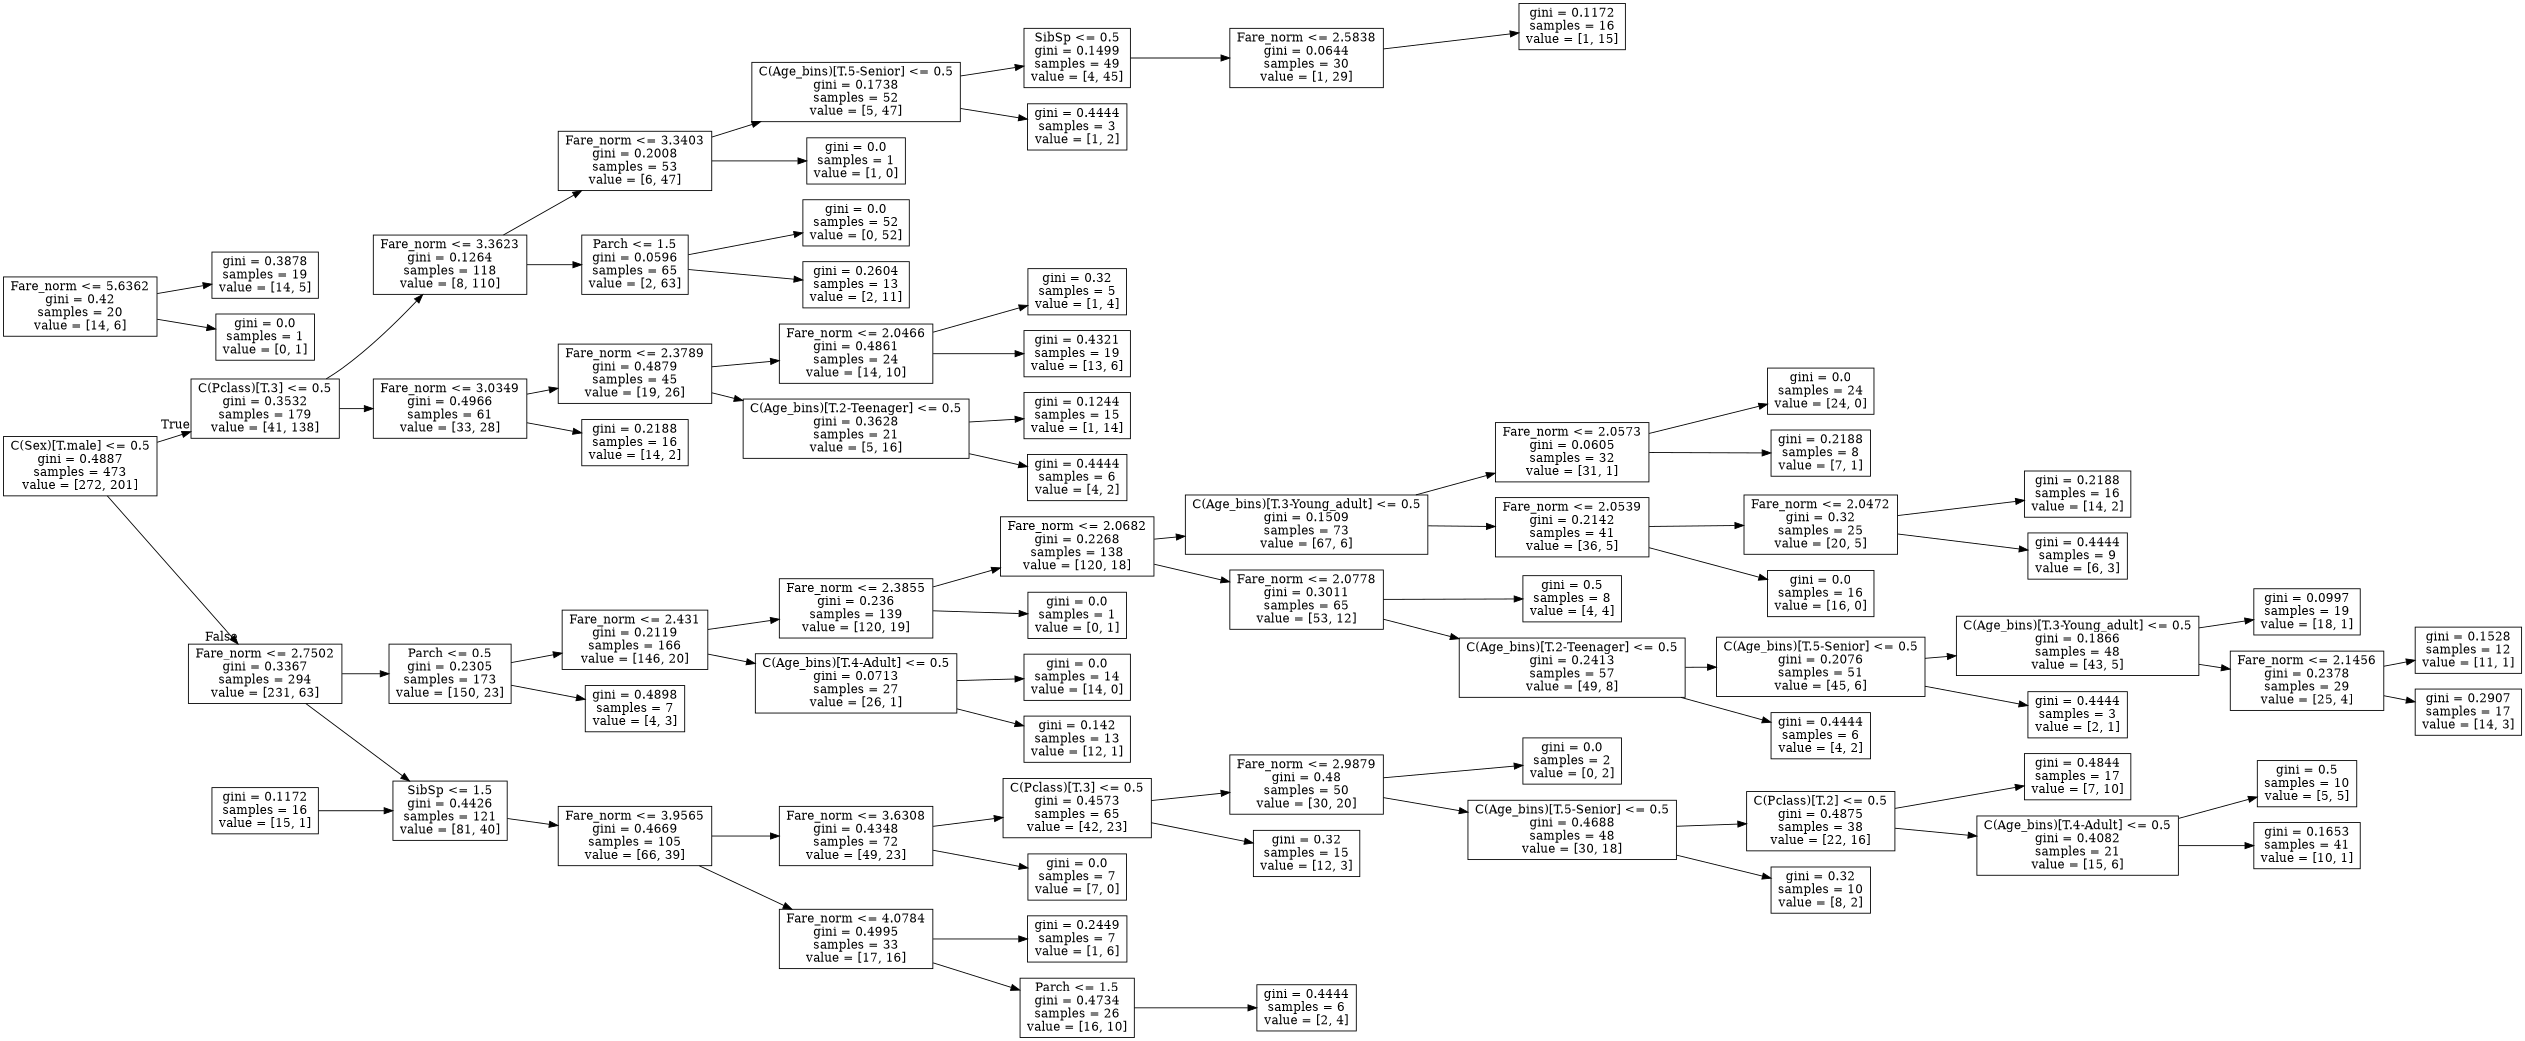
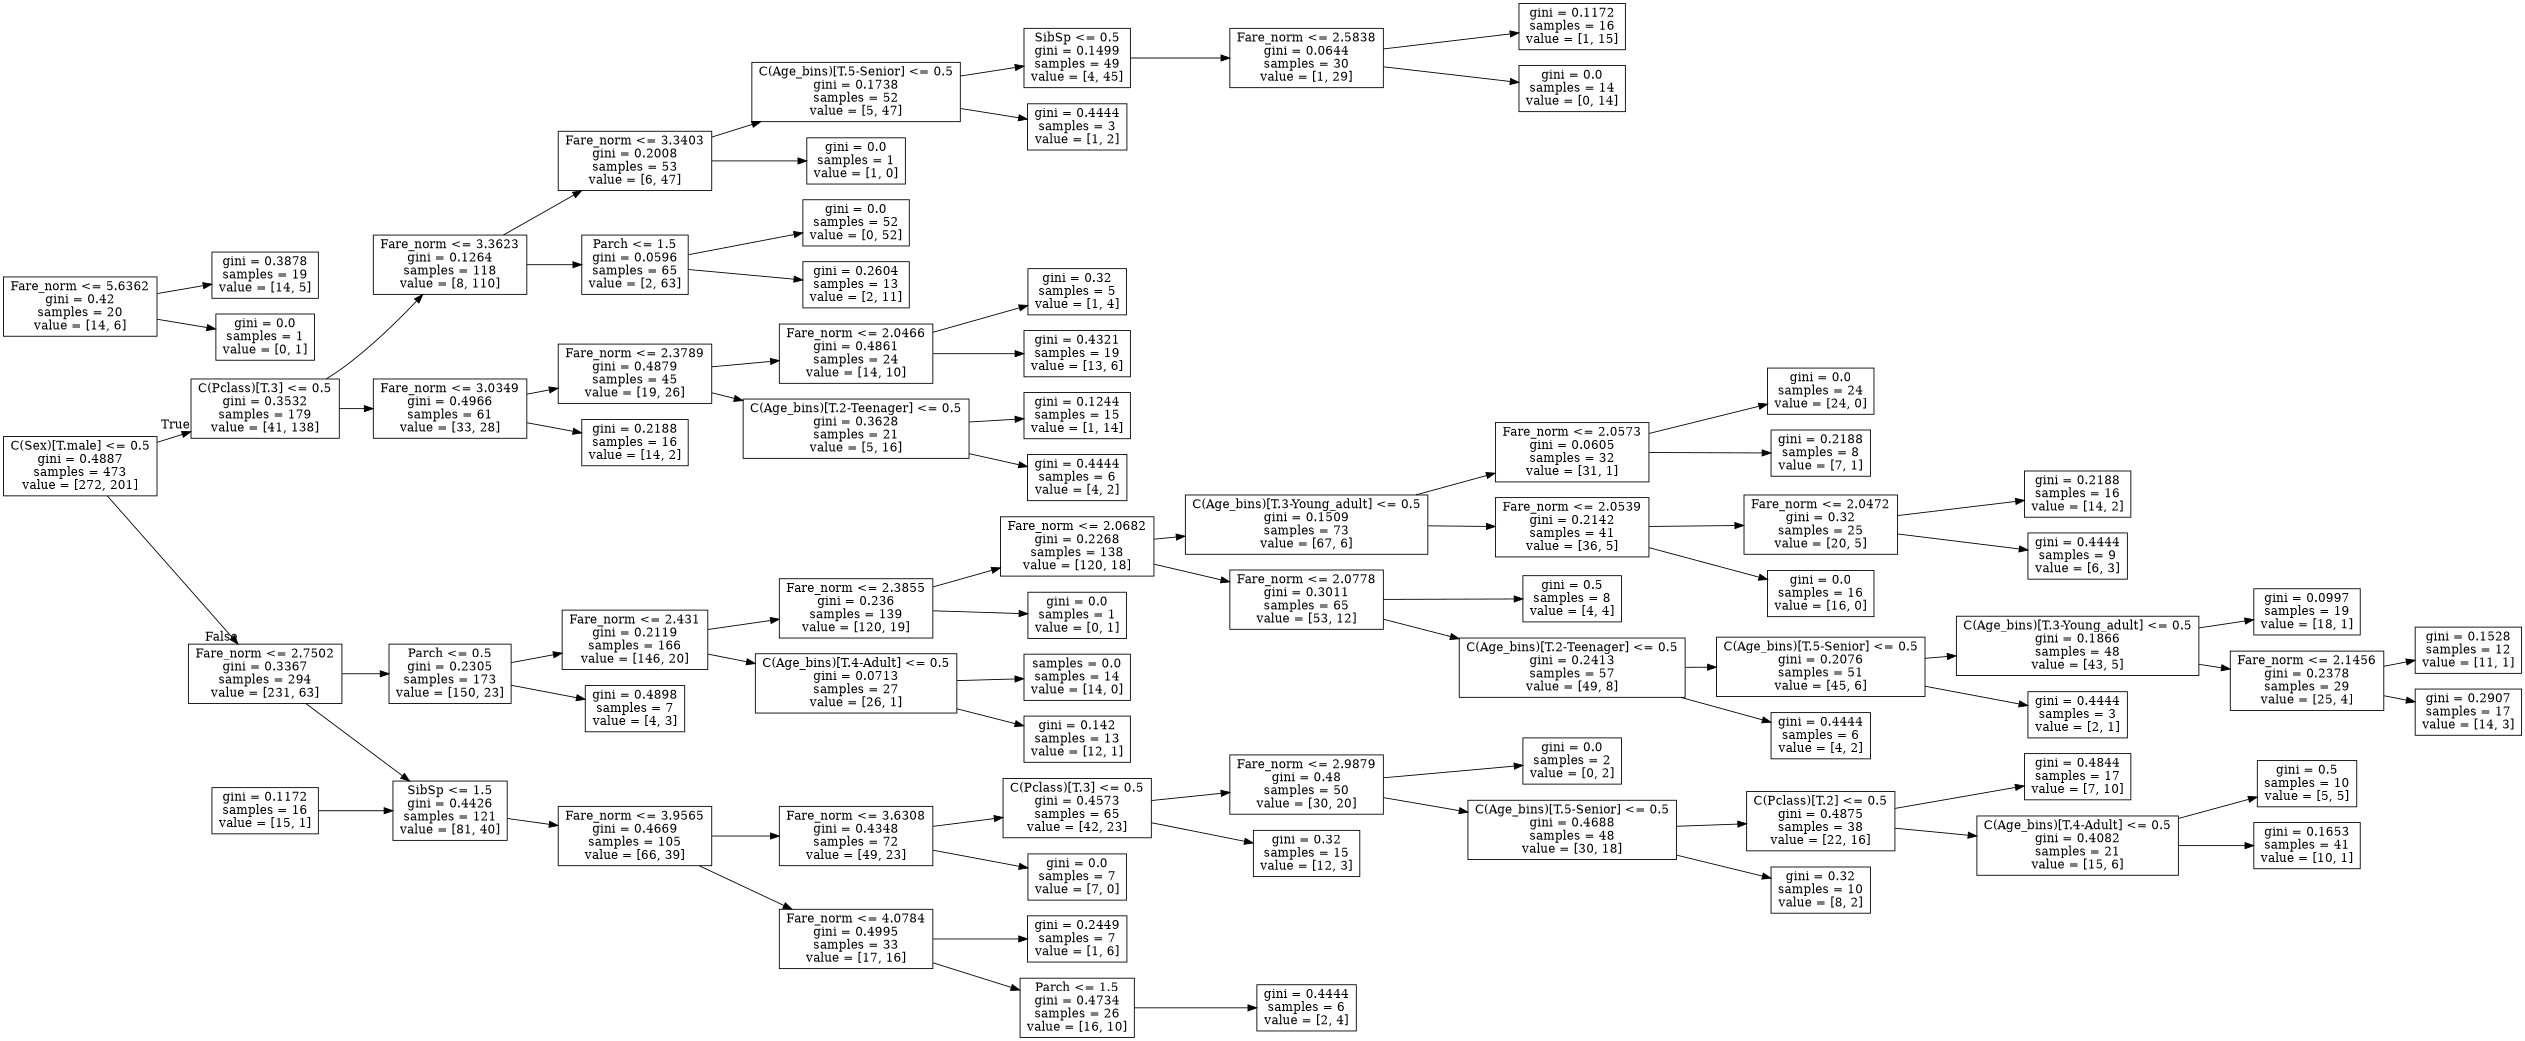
none -> (1572, 89)
(1077, 677) -> (1077, 677)
